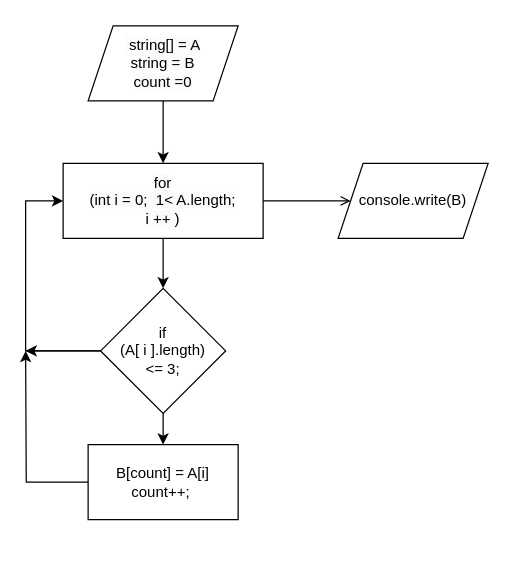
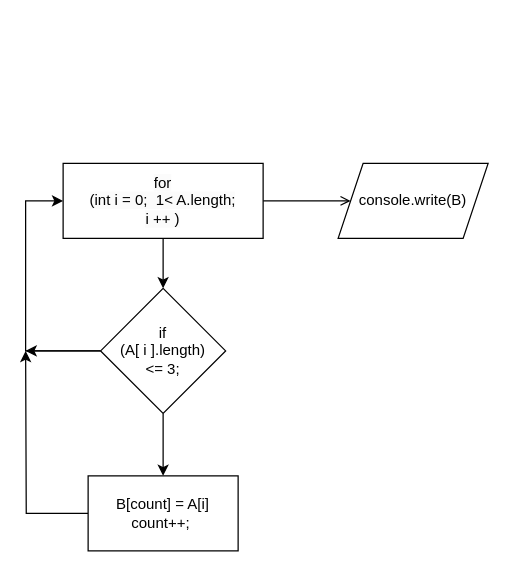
(163, 63) -> none
(163, 128) -> none
(163, 482) -> (163, 513)
